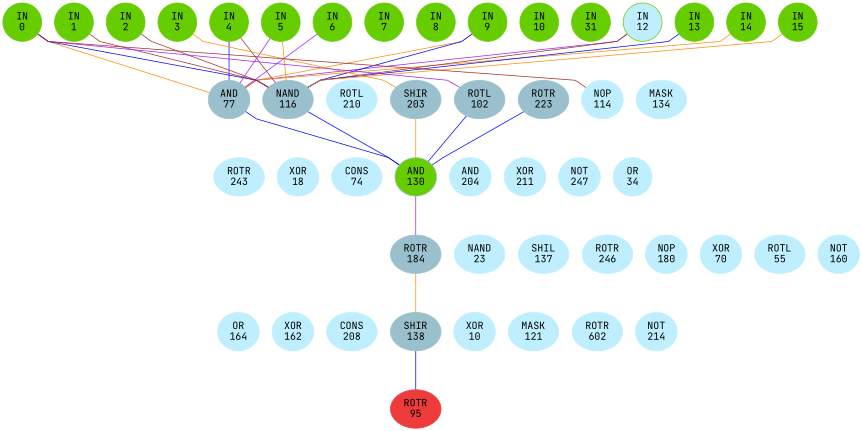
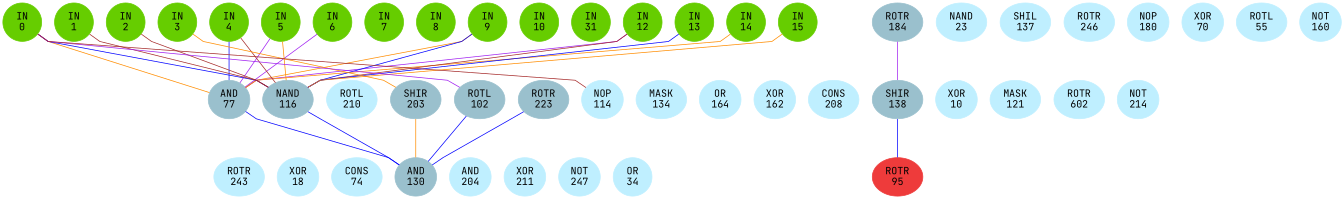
(643, 22) -> (643, 22)
(416, 177) -> (416, 177)
(416, 216) -> none
(416, 293) -> (898, 61)
